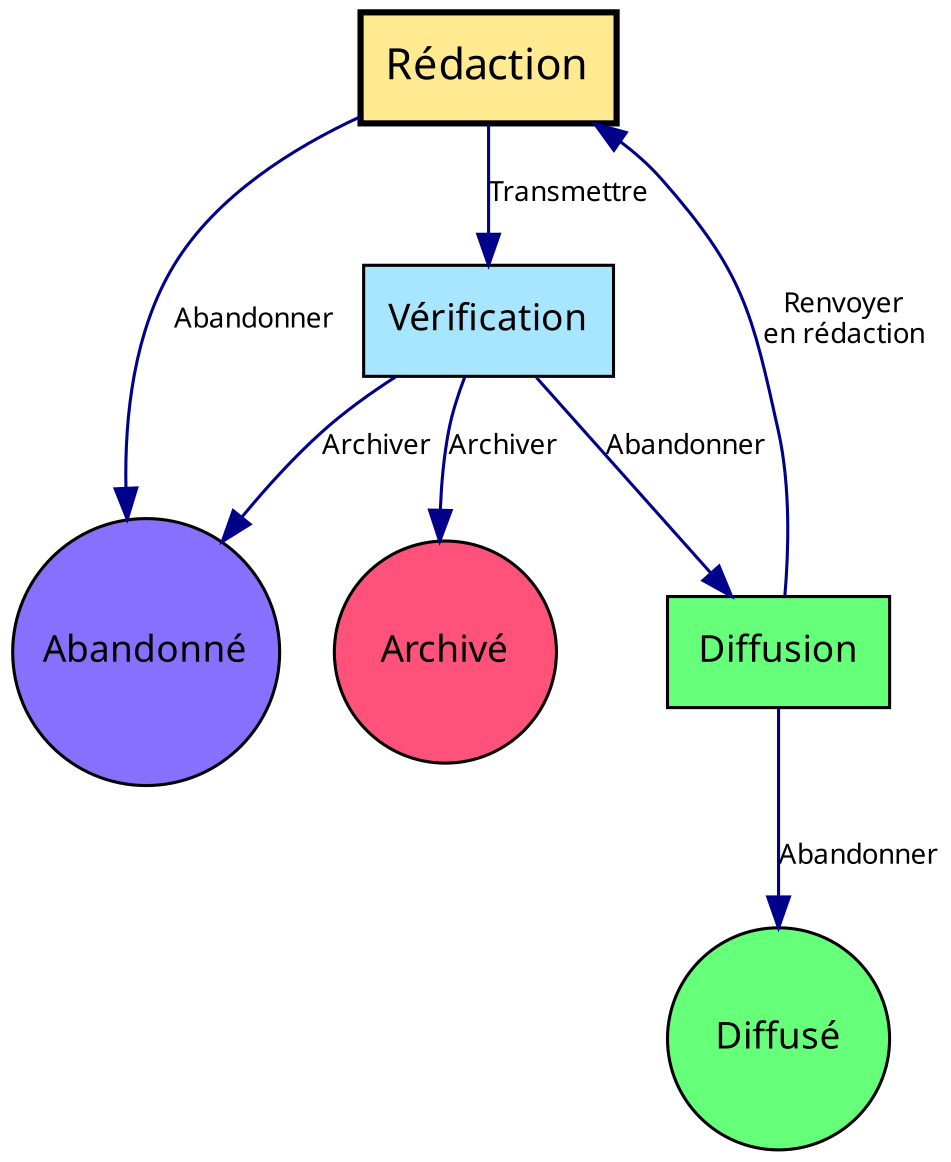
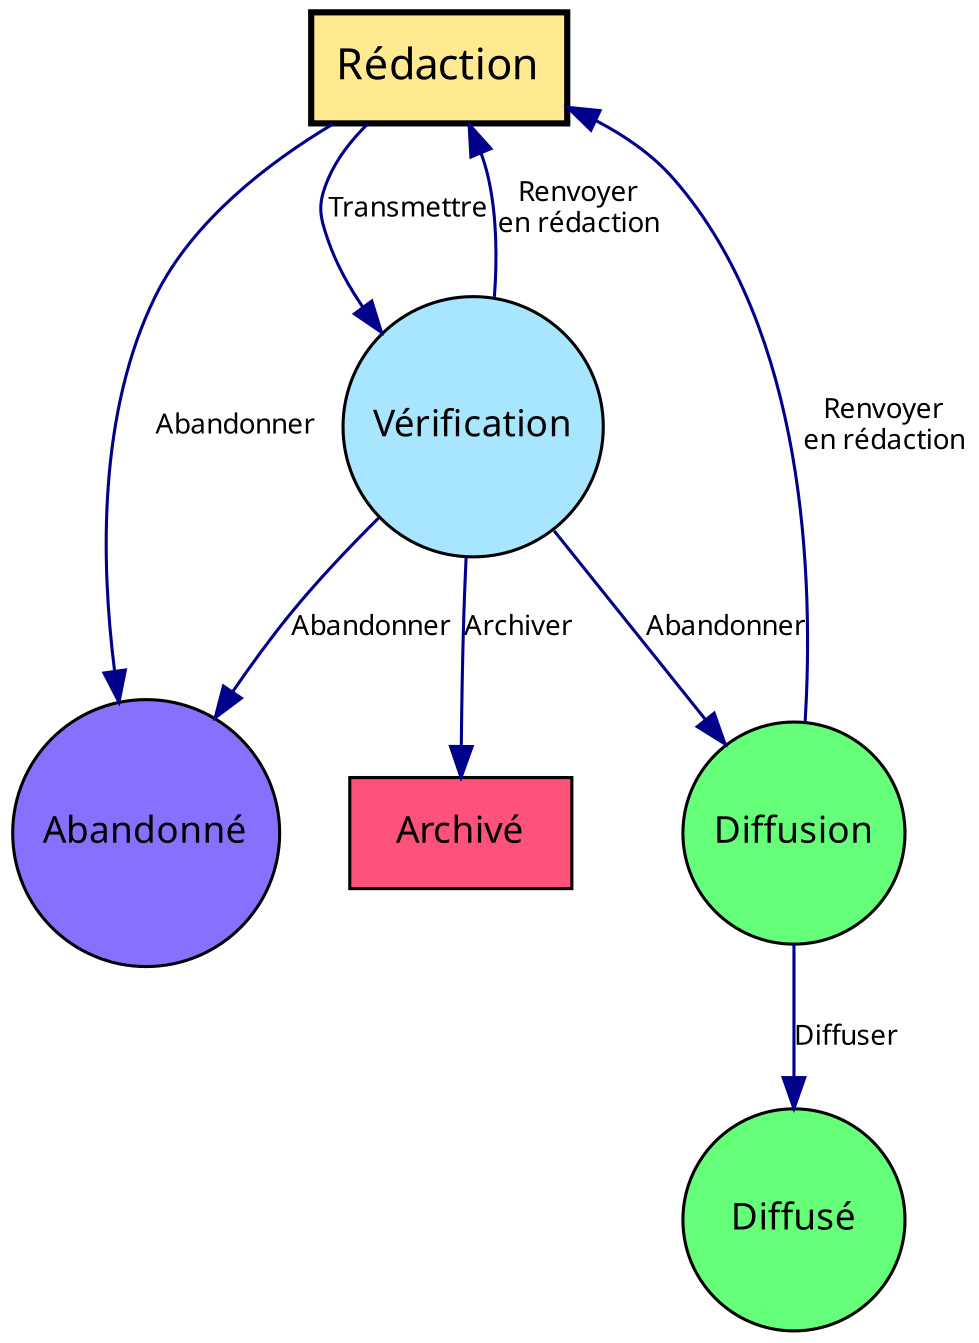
none -> (495, 224)
(489, 321) -> (473, 427)
(378, 447) -> (371, 628)
(445, 652) -> (461, 833)
(779, 652) -> (794, 833)
(859, 857) -> (846, 1038)
